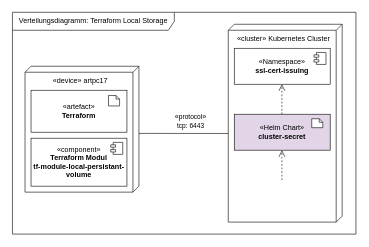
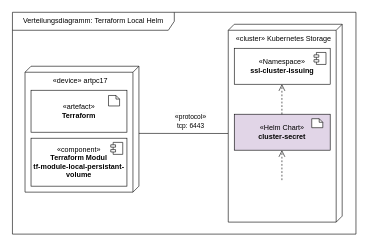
(93, 21) -> (93, 21)
(284, 43) -> (284, 43)
(282, 66) -> (282, 66)
